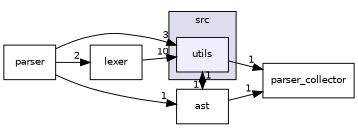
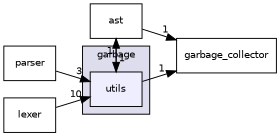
(203, 21) -> (116, 55)
(68, 62) -> none
(309, 81) -> (226, 56)
(110, 93) -> none
